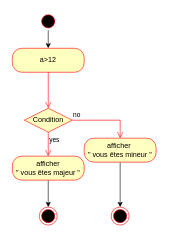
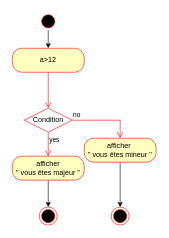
(48, 120) -> (48, 120)
